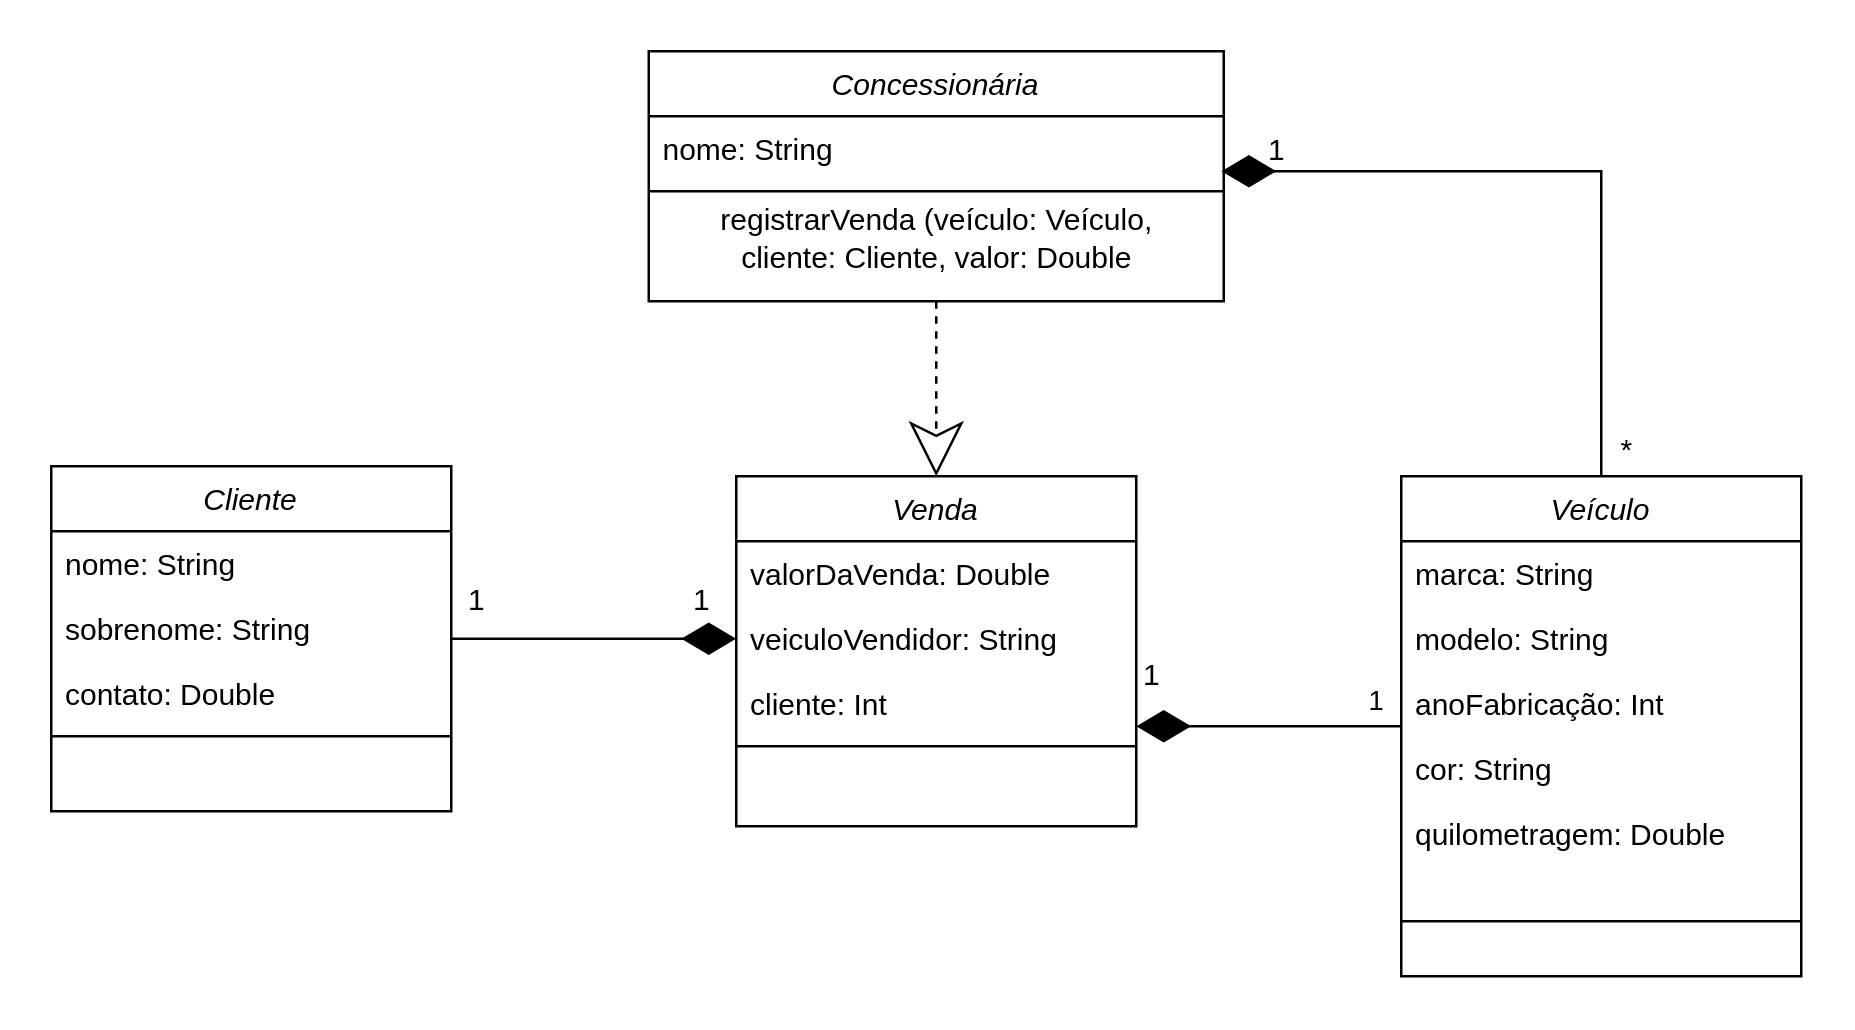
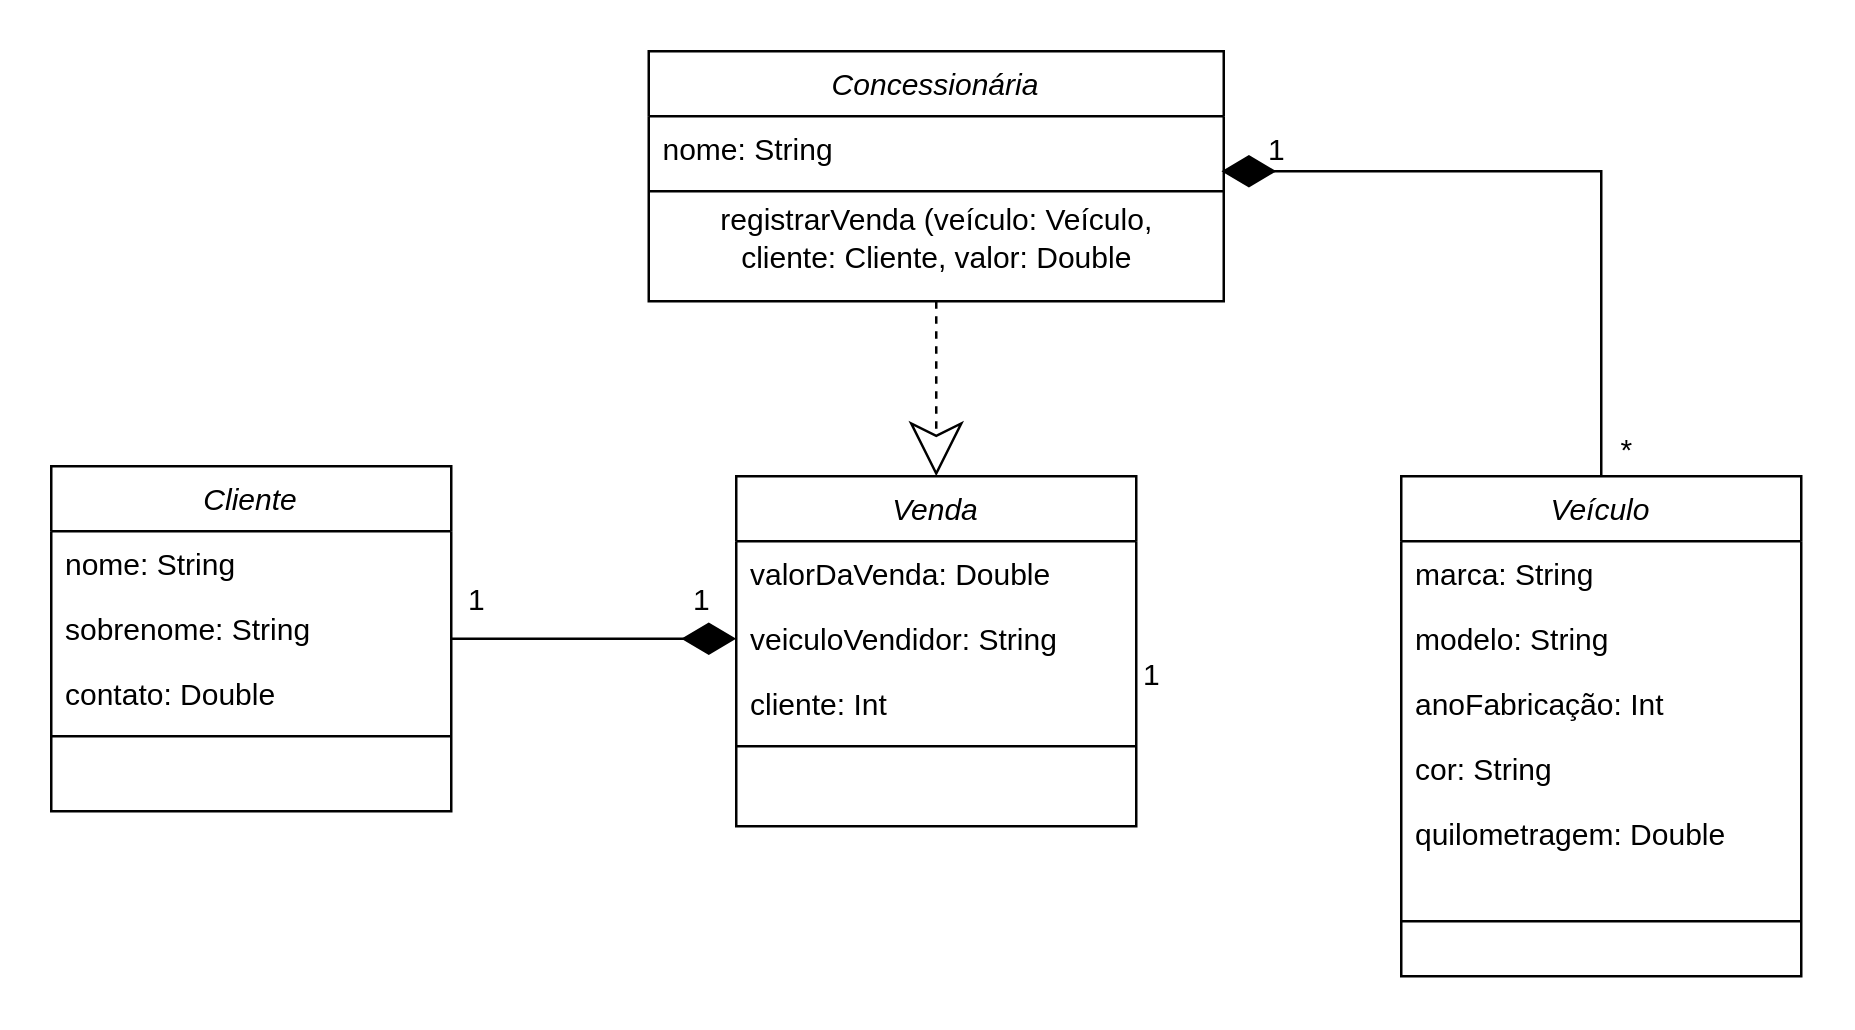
(1293, 726) -> none
